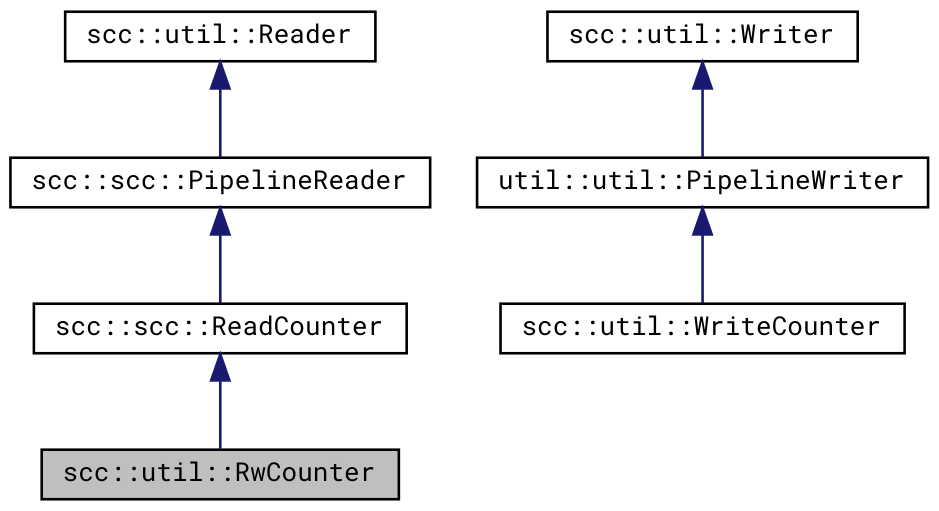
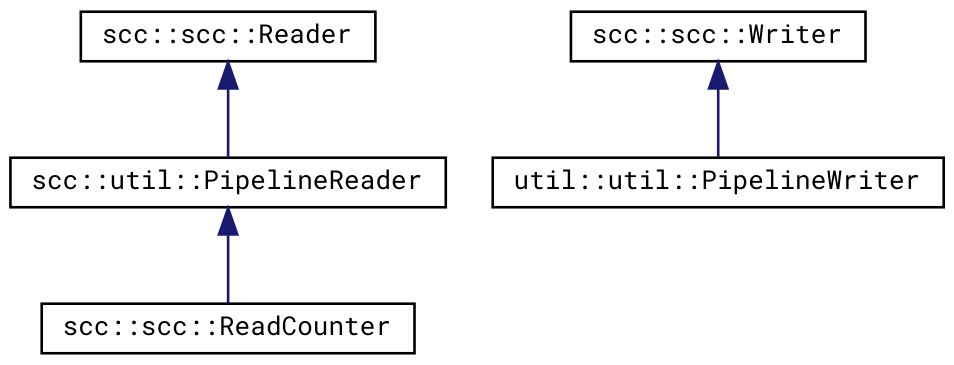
(220, 36) -> (228, 36)
(703, 36) -> (718, 36)
(220, 182) -> (228, 182)
(703, 328) -> none
(220, 474) -> none
